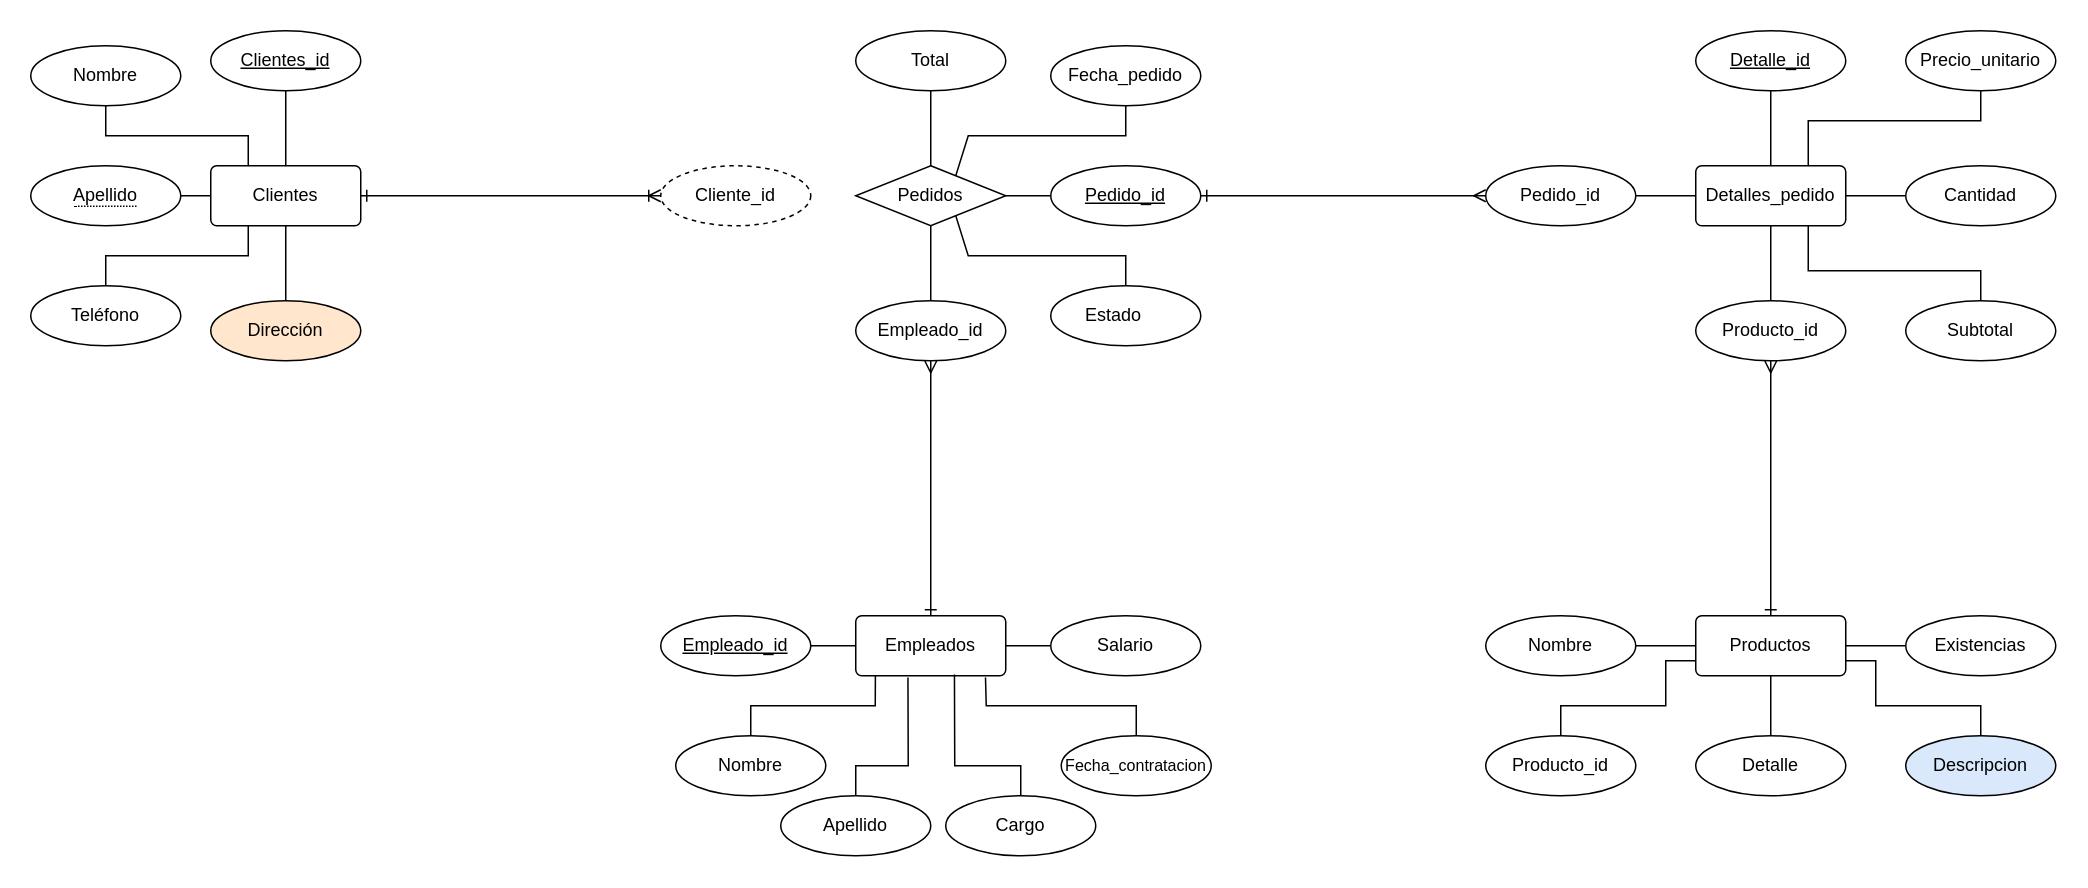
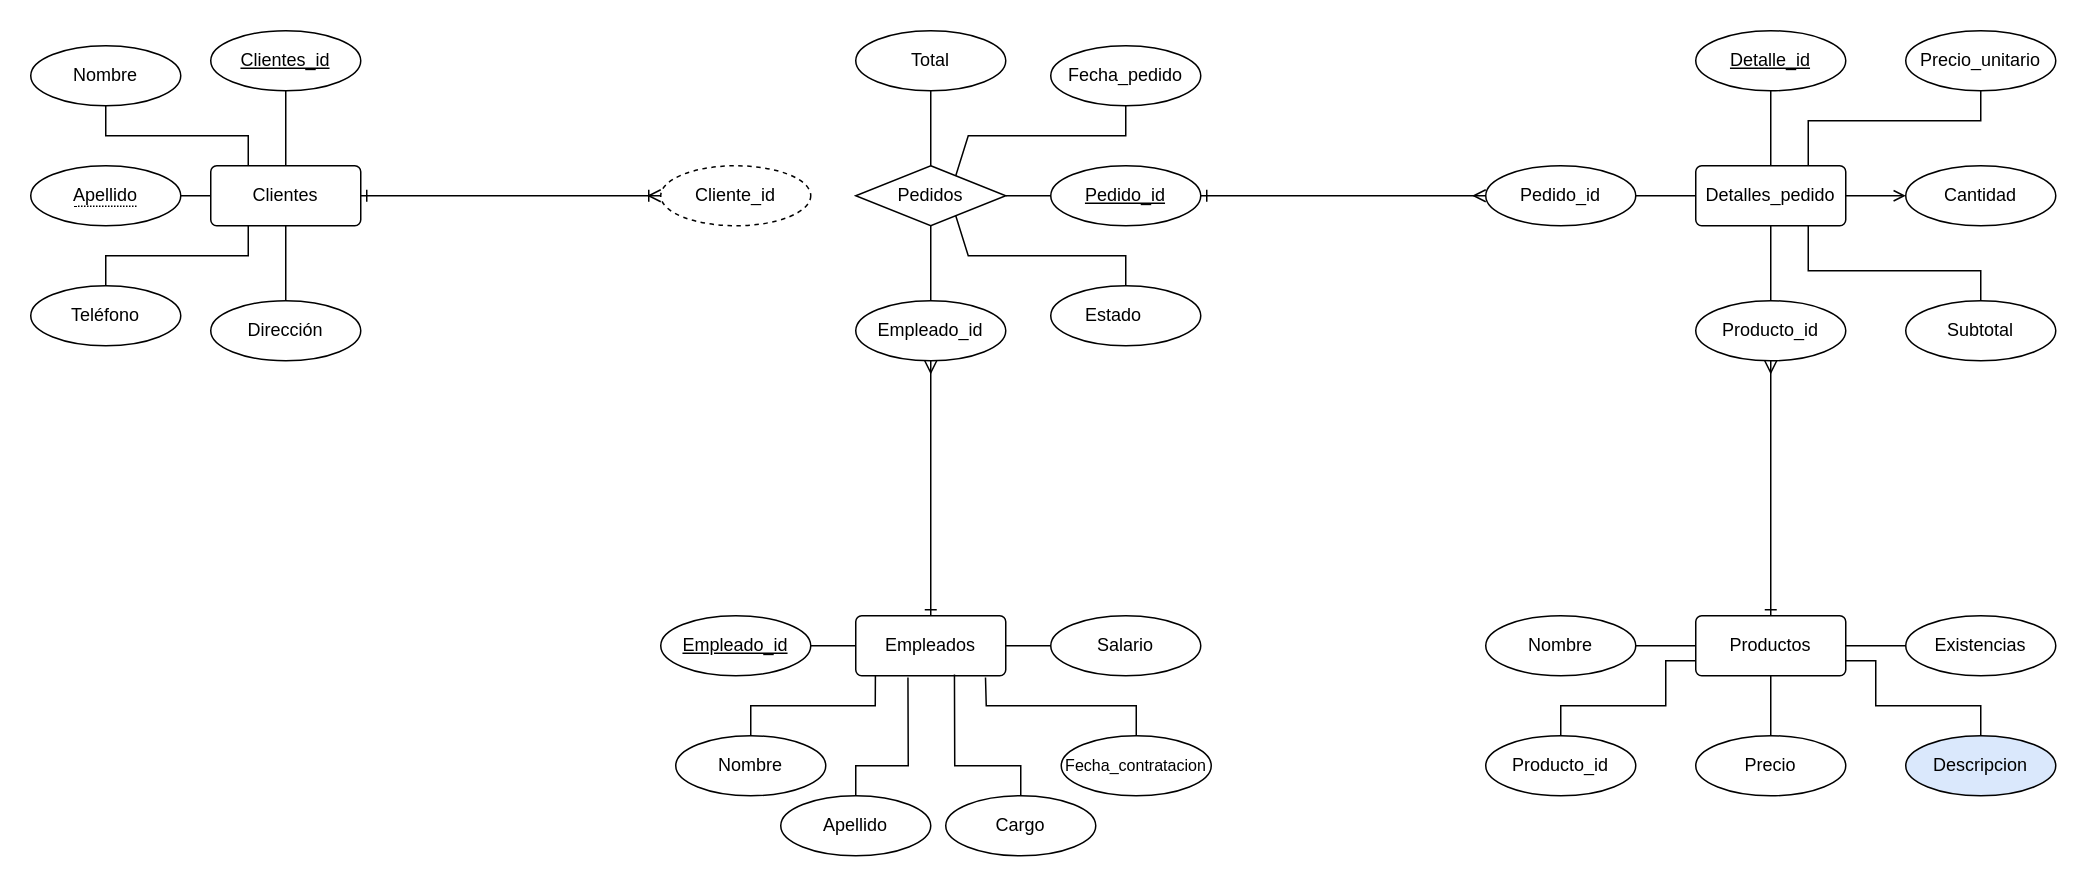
(1899, 196) -> (1898, 196)
(286, 331) -> (286, 331)
(1771, 766) -> (1771, 766)
